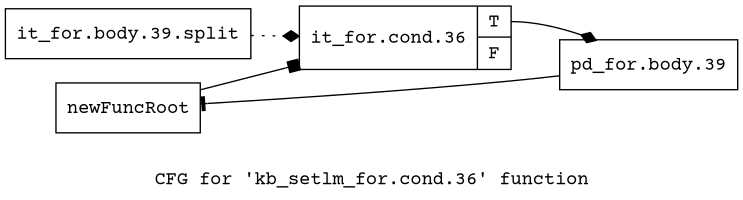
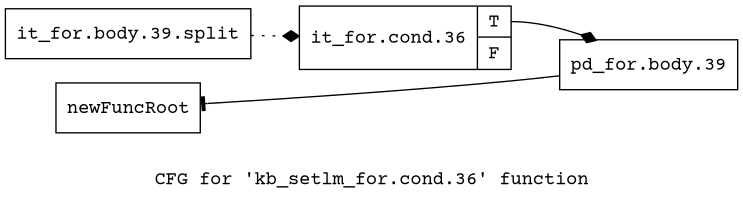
(243, 79) -> none
